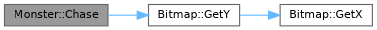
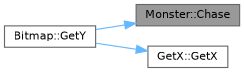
(123, 15) -> (110, 27)
(326, 15) -> (188, 57)
